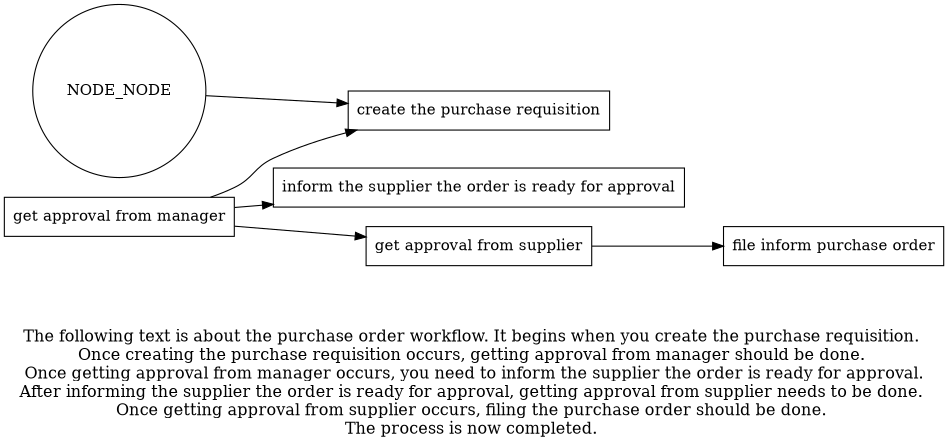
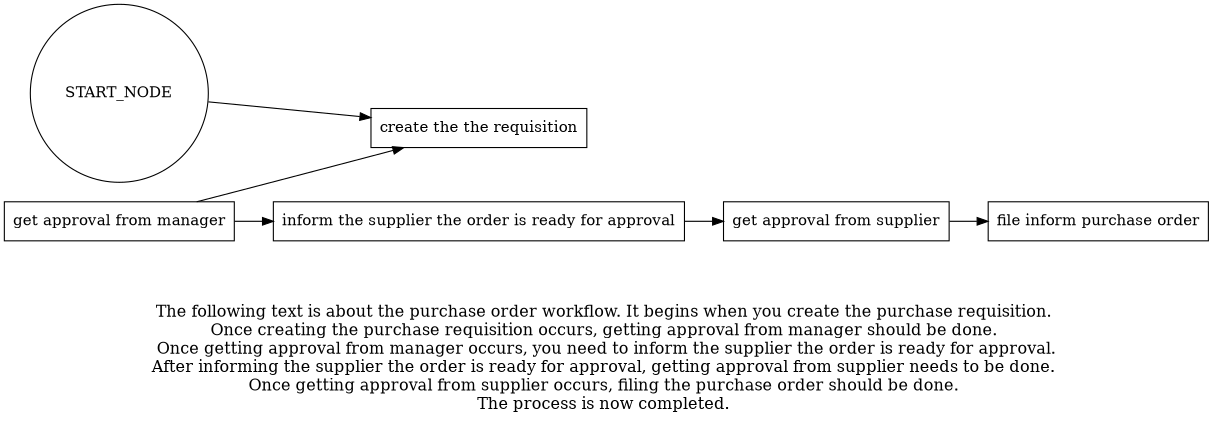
(119, 91) -> (119, 93)
(479, 111) -> (479, 128)
(295, 231) -> (699, 221)
